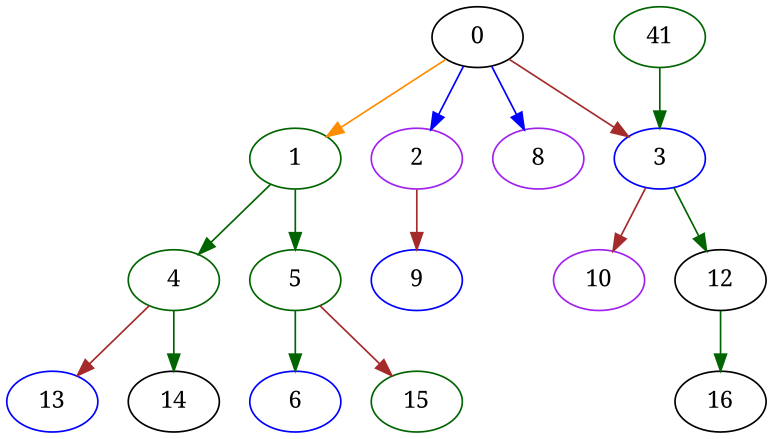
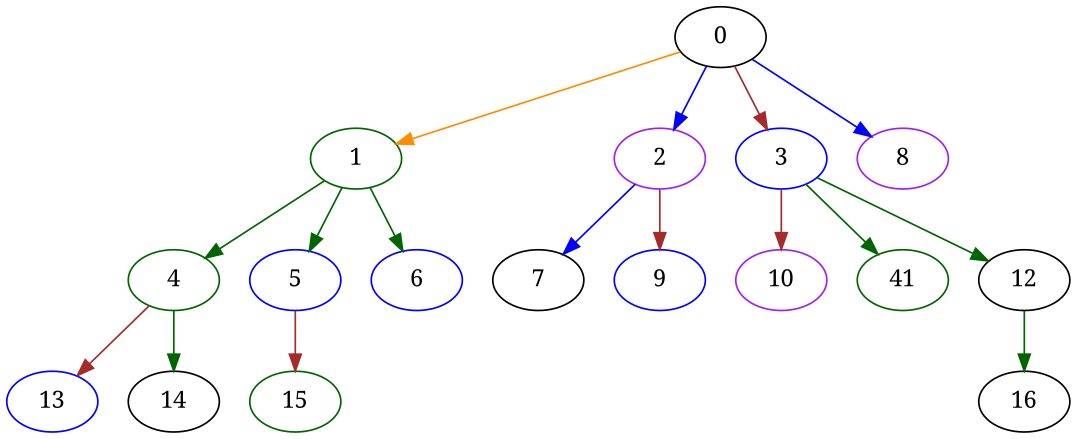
(660, 90) -> (836, 213)
(295, 280) -> (295, 280)
none -> (538, 280)
(295, 333) -> (383, 212)
